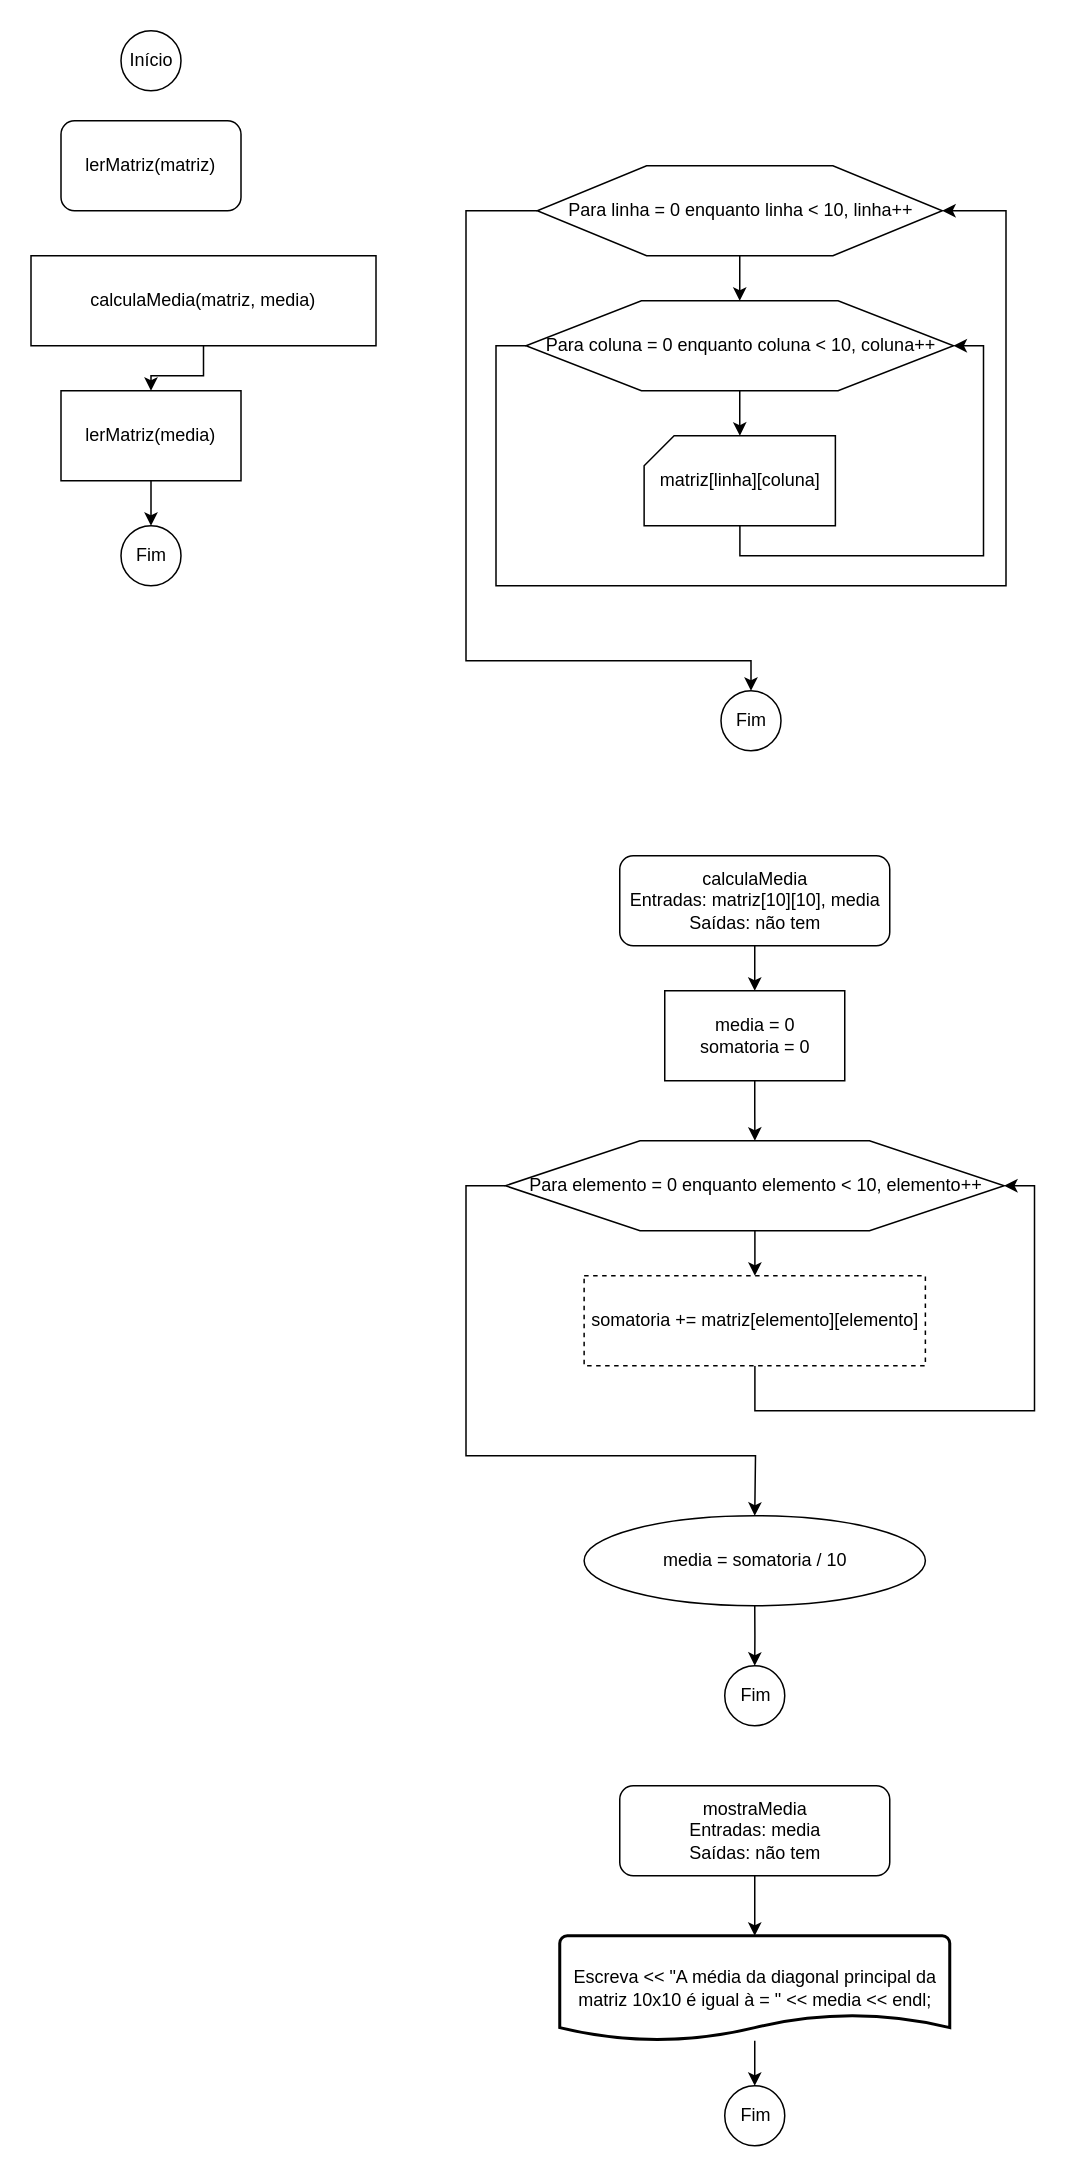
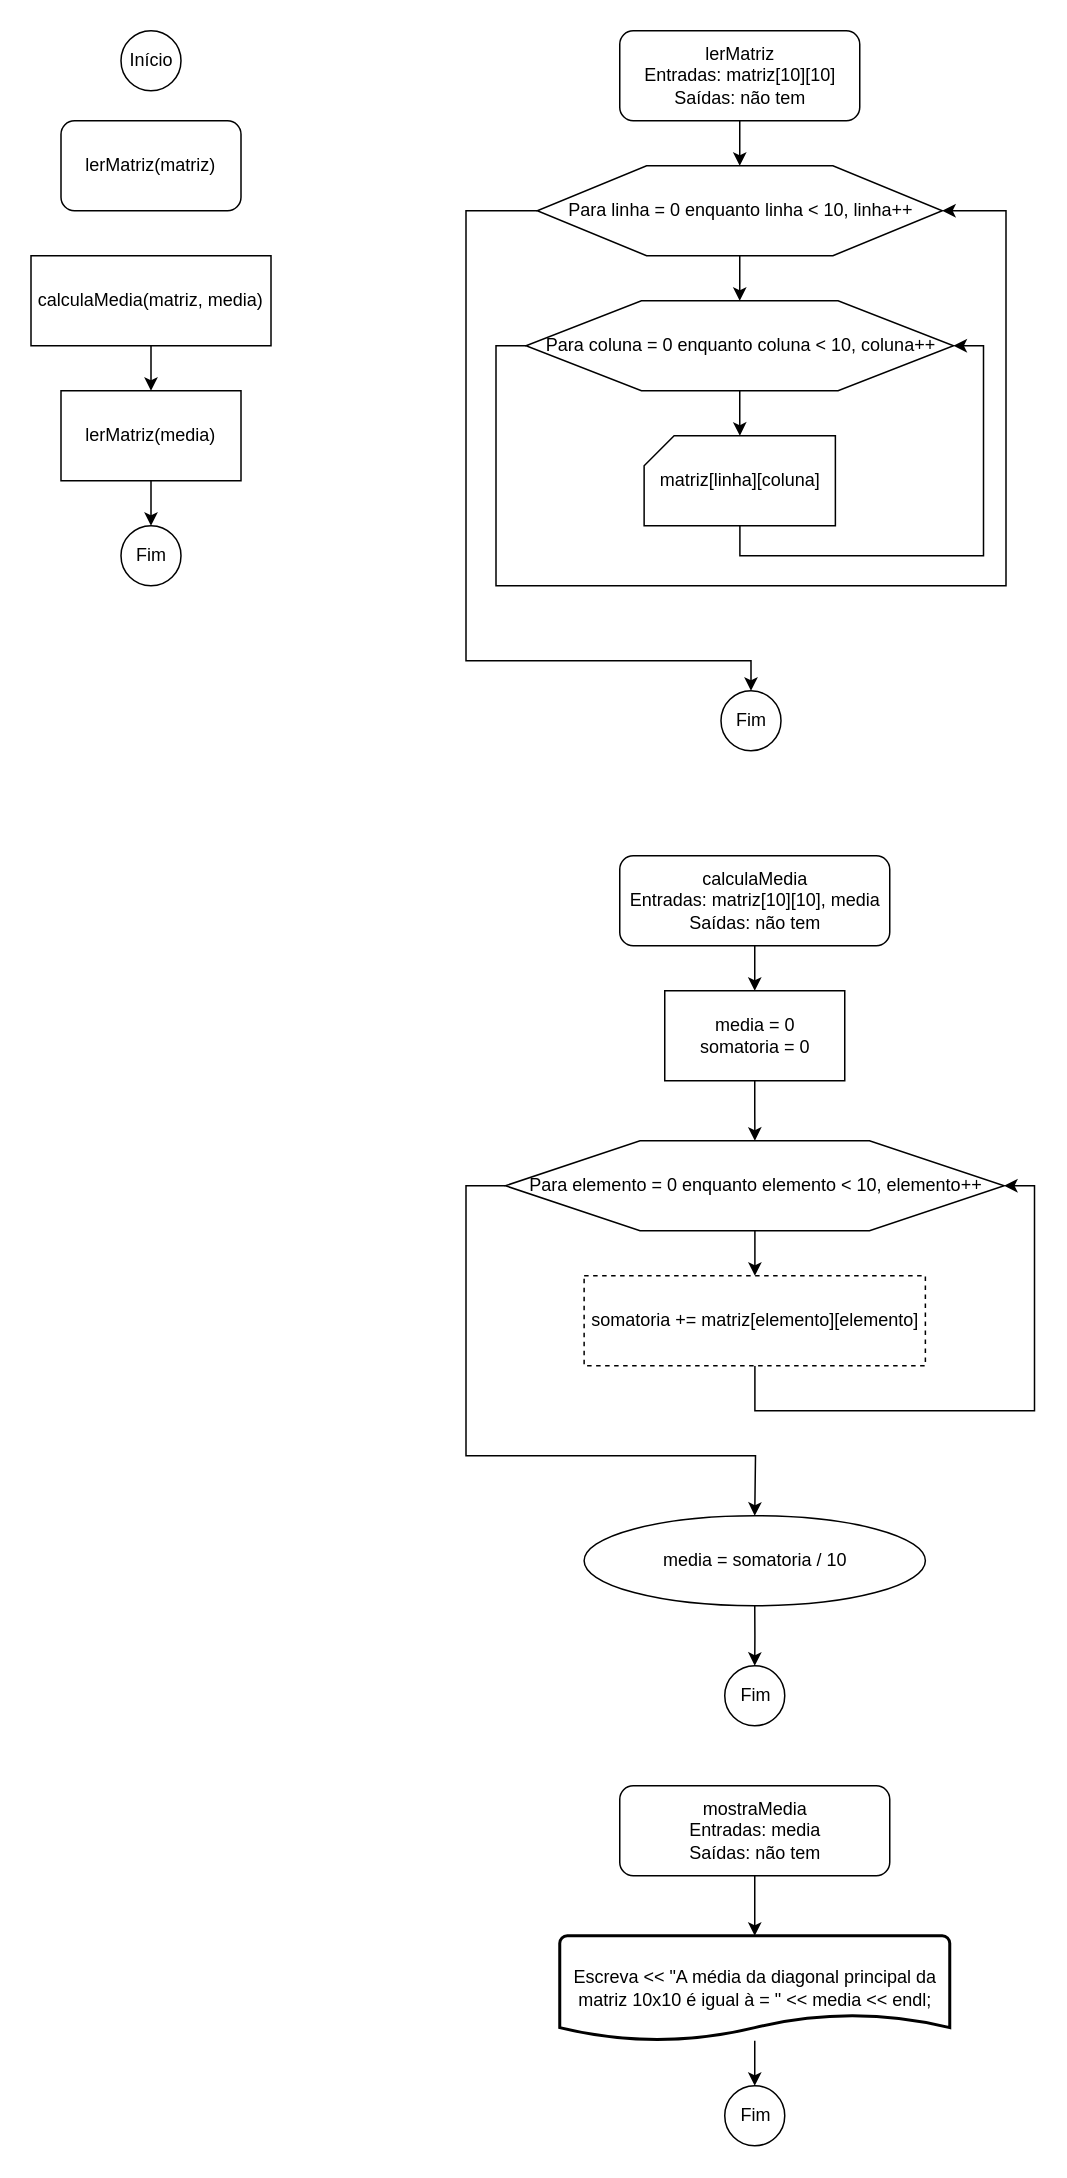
none -> (740, 76)
none -> (740, 149)
(203, 301) -> (151, 301)
